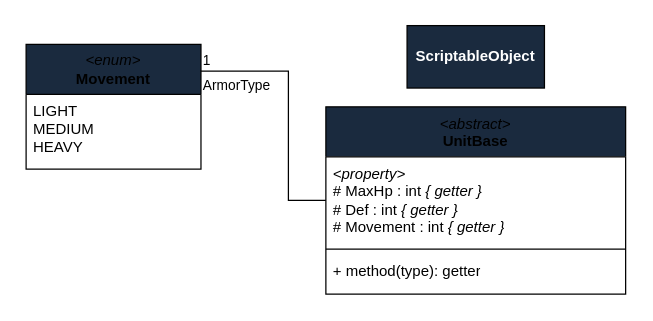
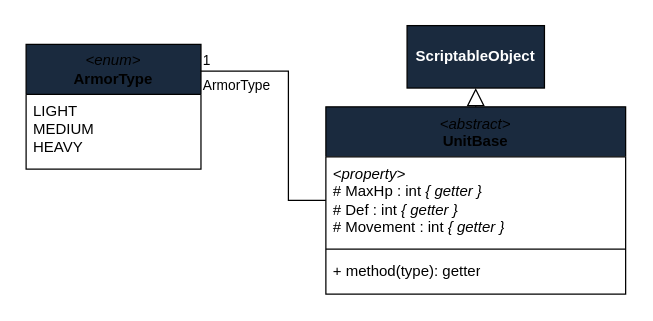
(113, 69) -> (113, 69)
none -> (476, 107)
